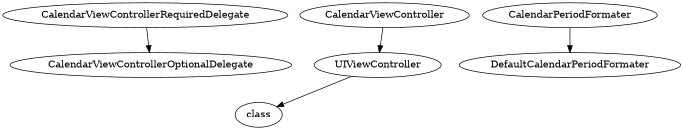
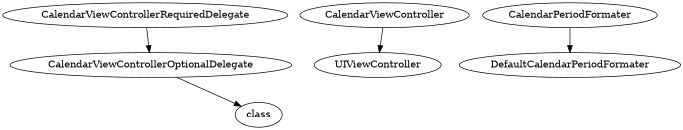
(317, 90) -> (206, 90)
